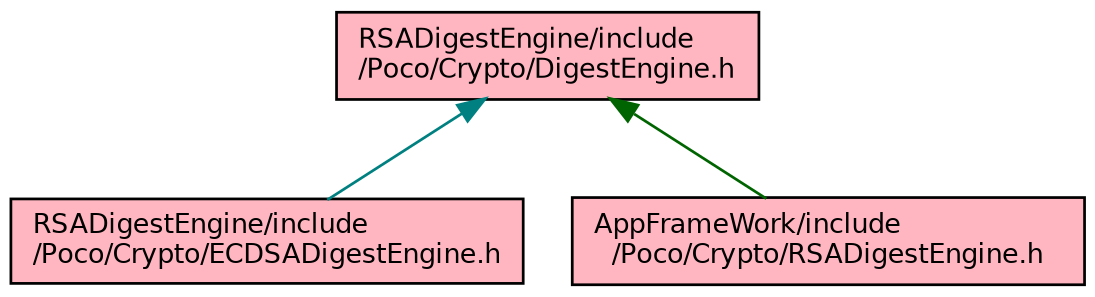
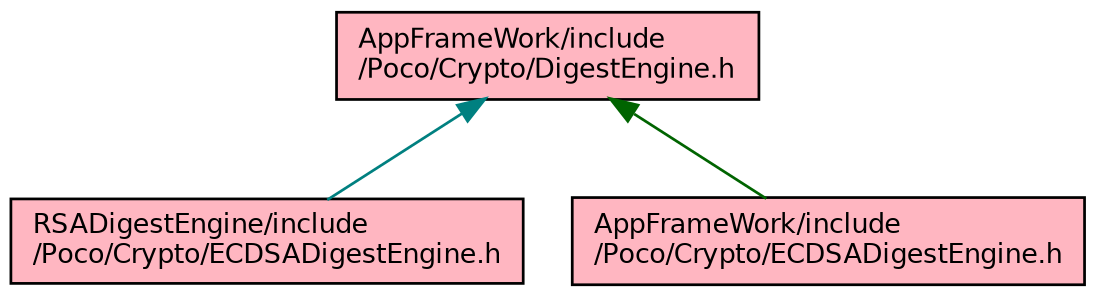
(548, 56) -> (548, 56)
(828, 241) -> (828, 241)
